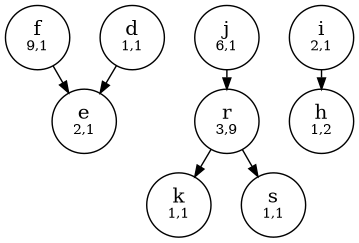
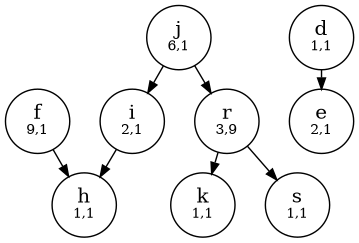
(58, 74) -> (58, 158)
none -> (158, 74)
(322, 130) -> (84, 213)
